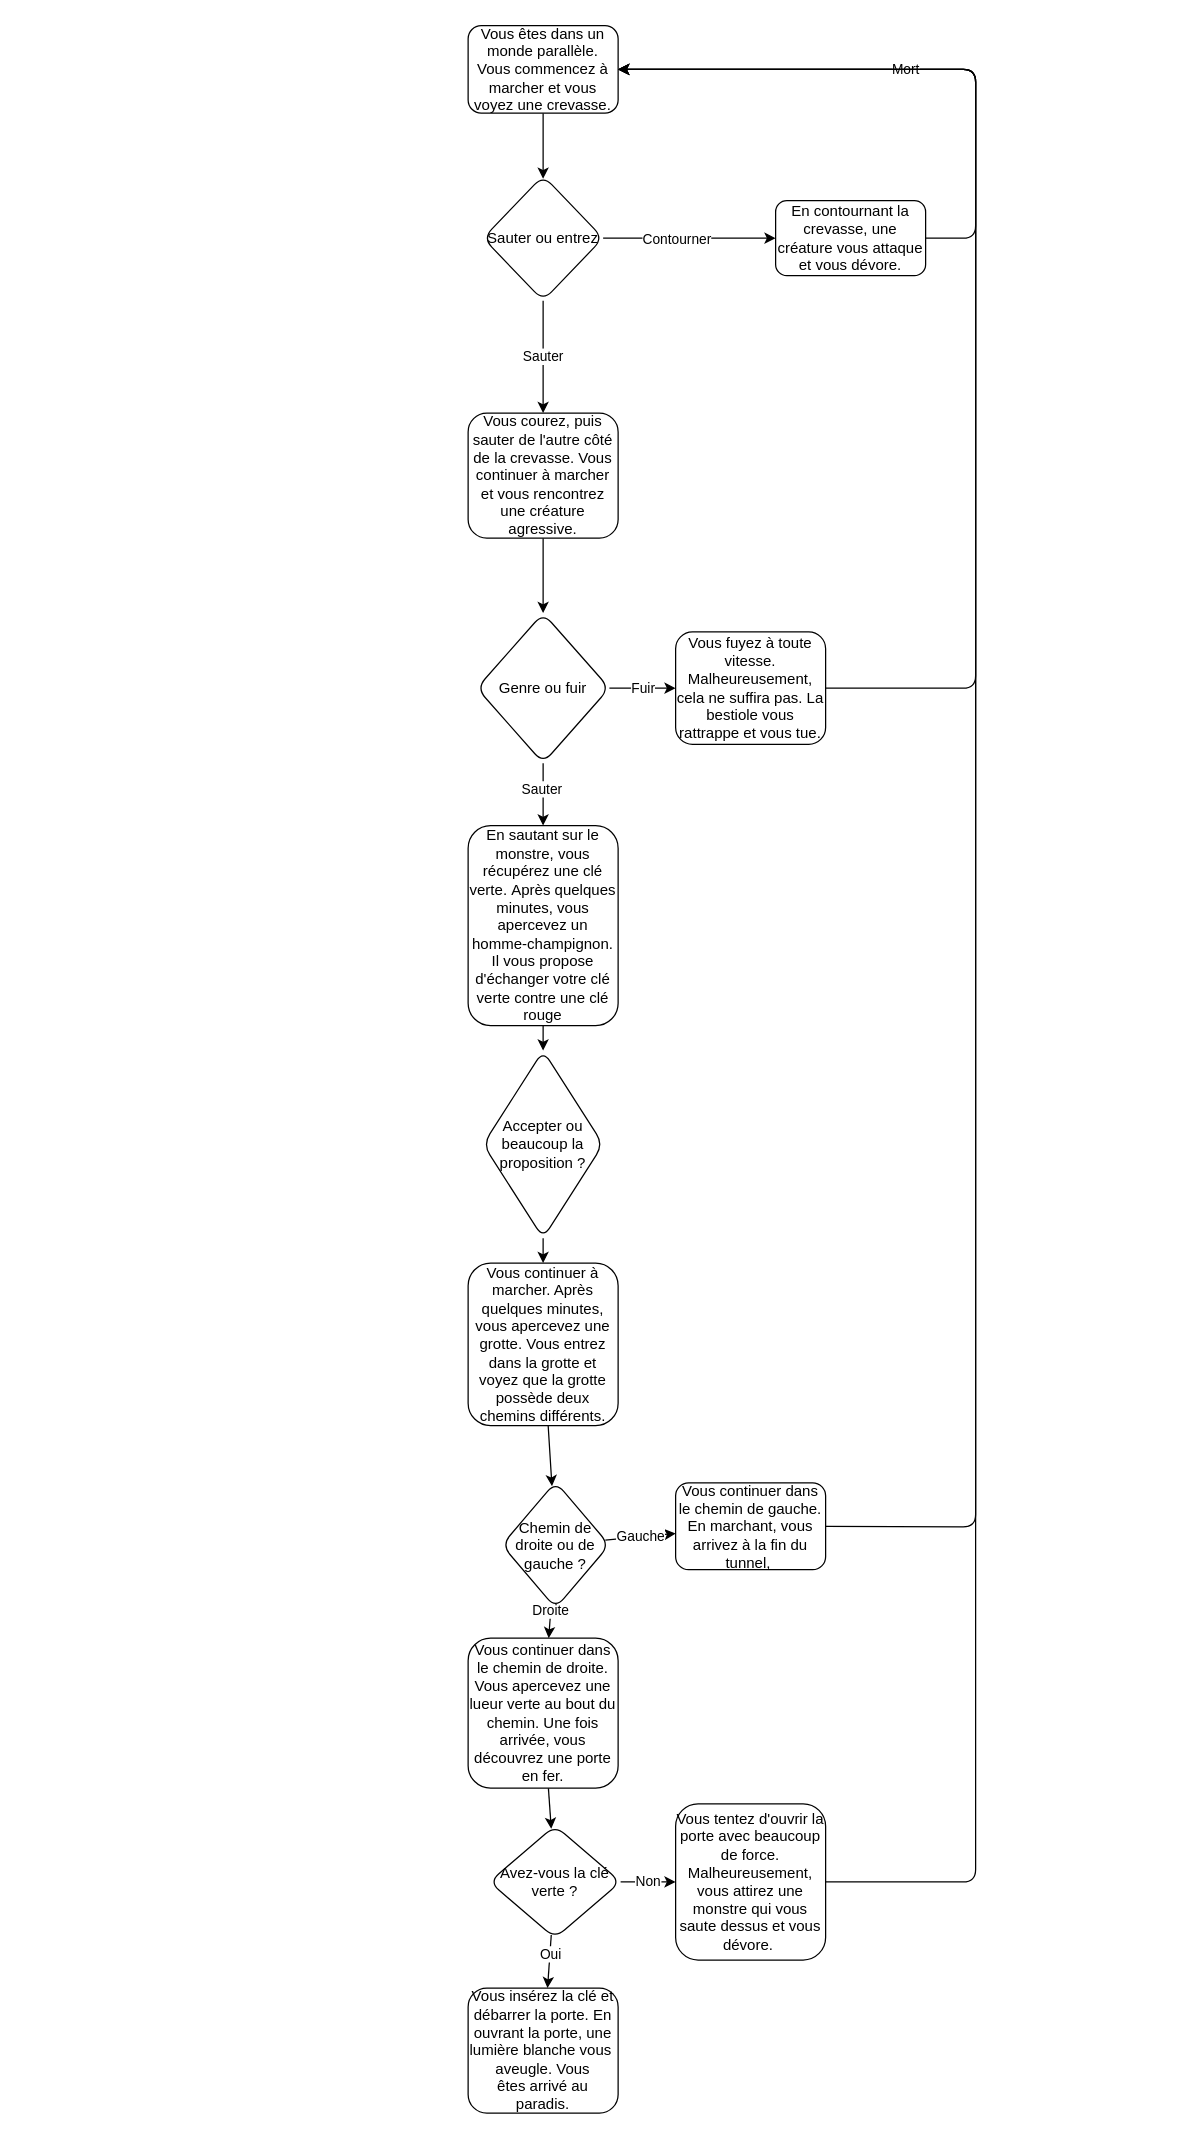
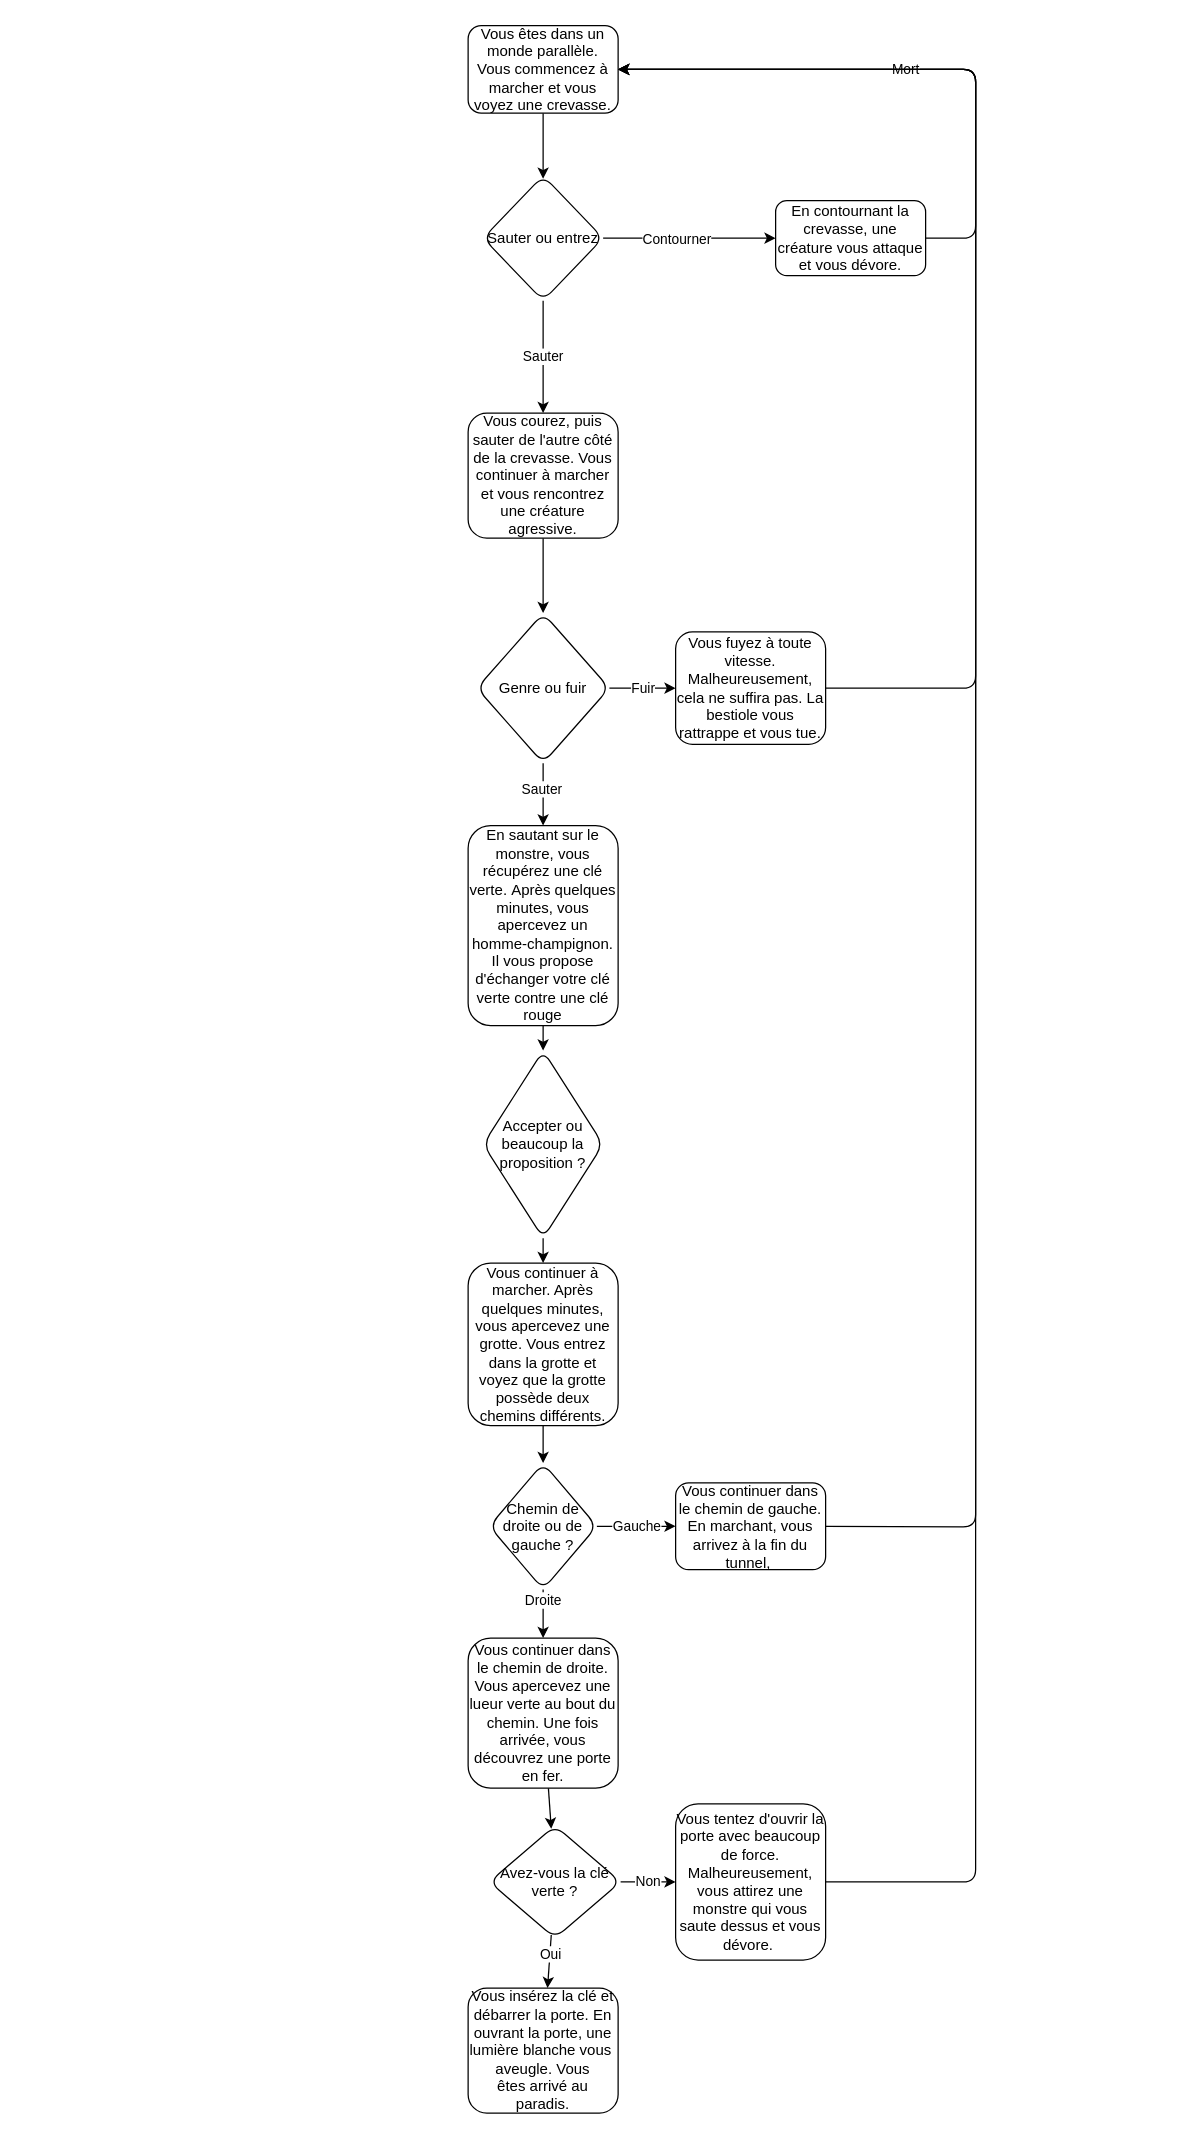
(556, 1545) -> (543, 1526)
